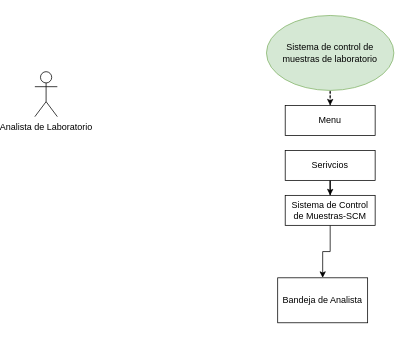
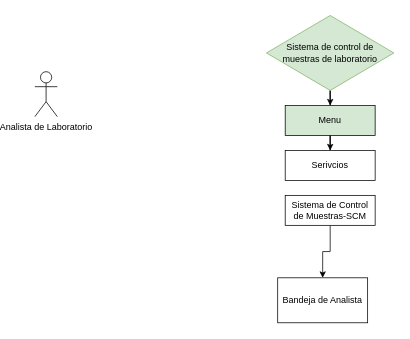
(330, 53) -> (330, 53)
(330, 91) -> (330, 91)
(330, 120) -> (330, 120)
none -> (330, 145)
(330, 190) -> none
